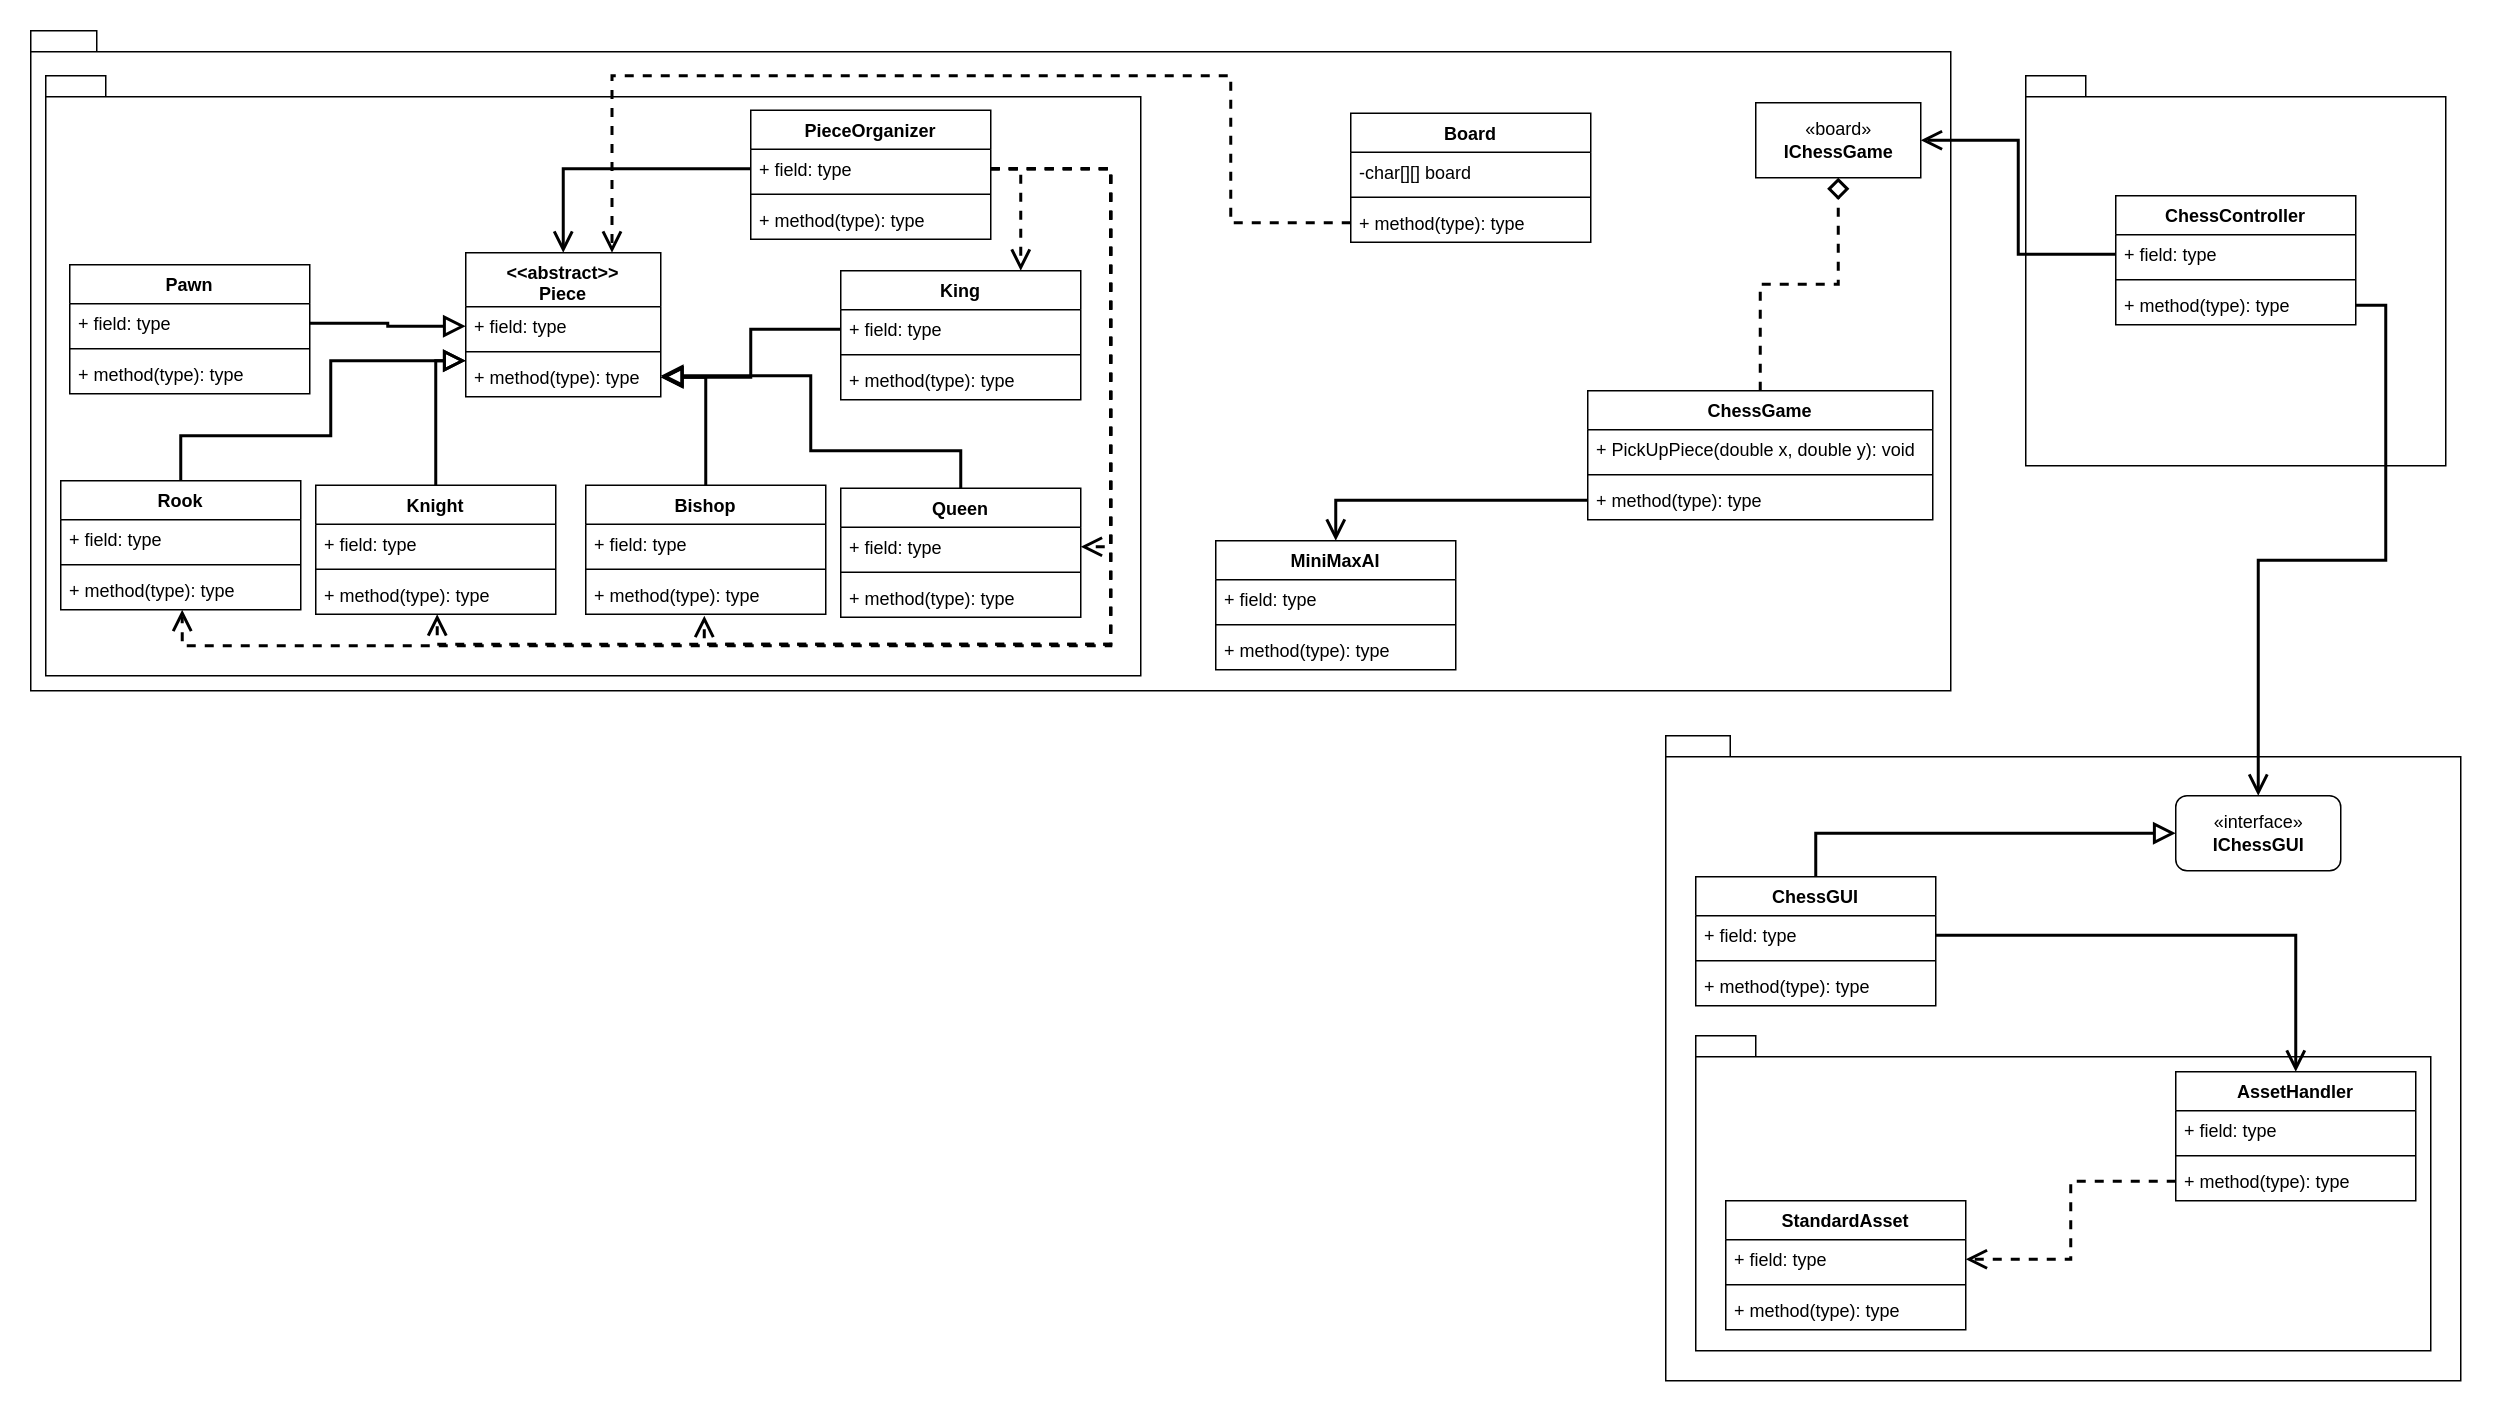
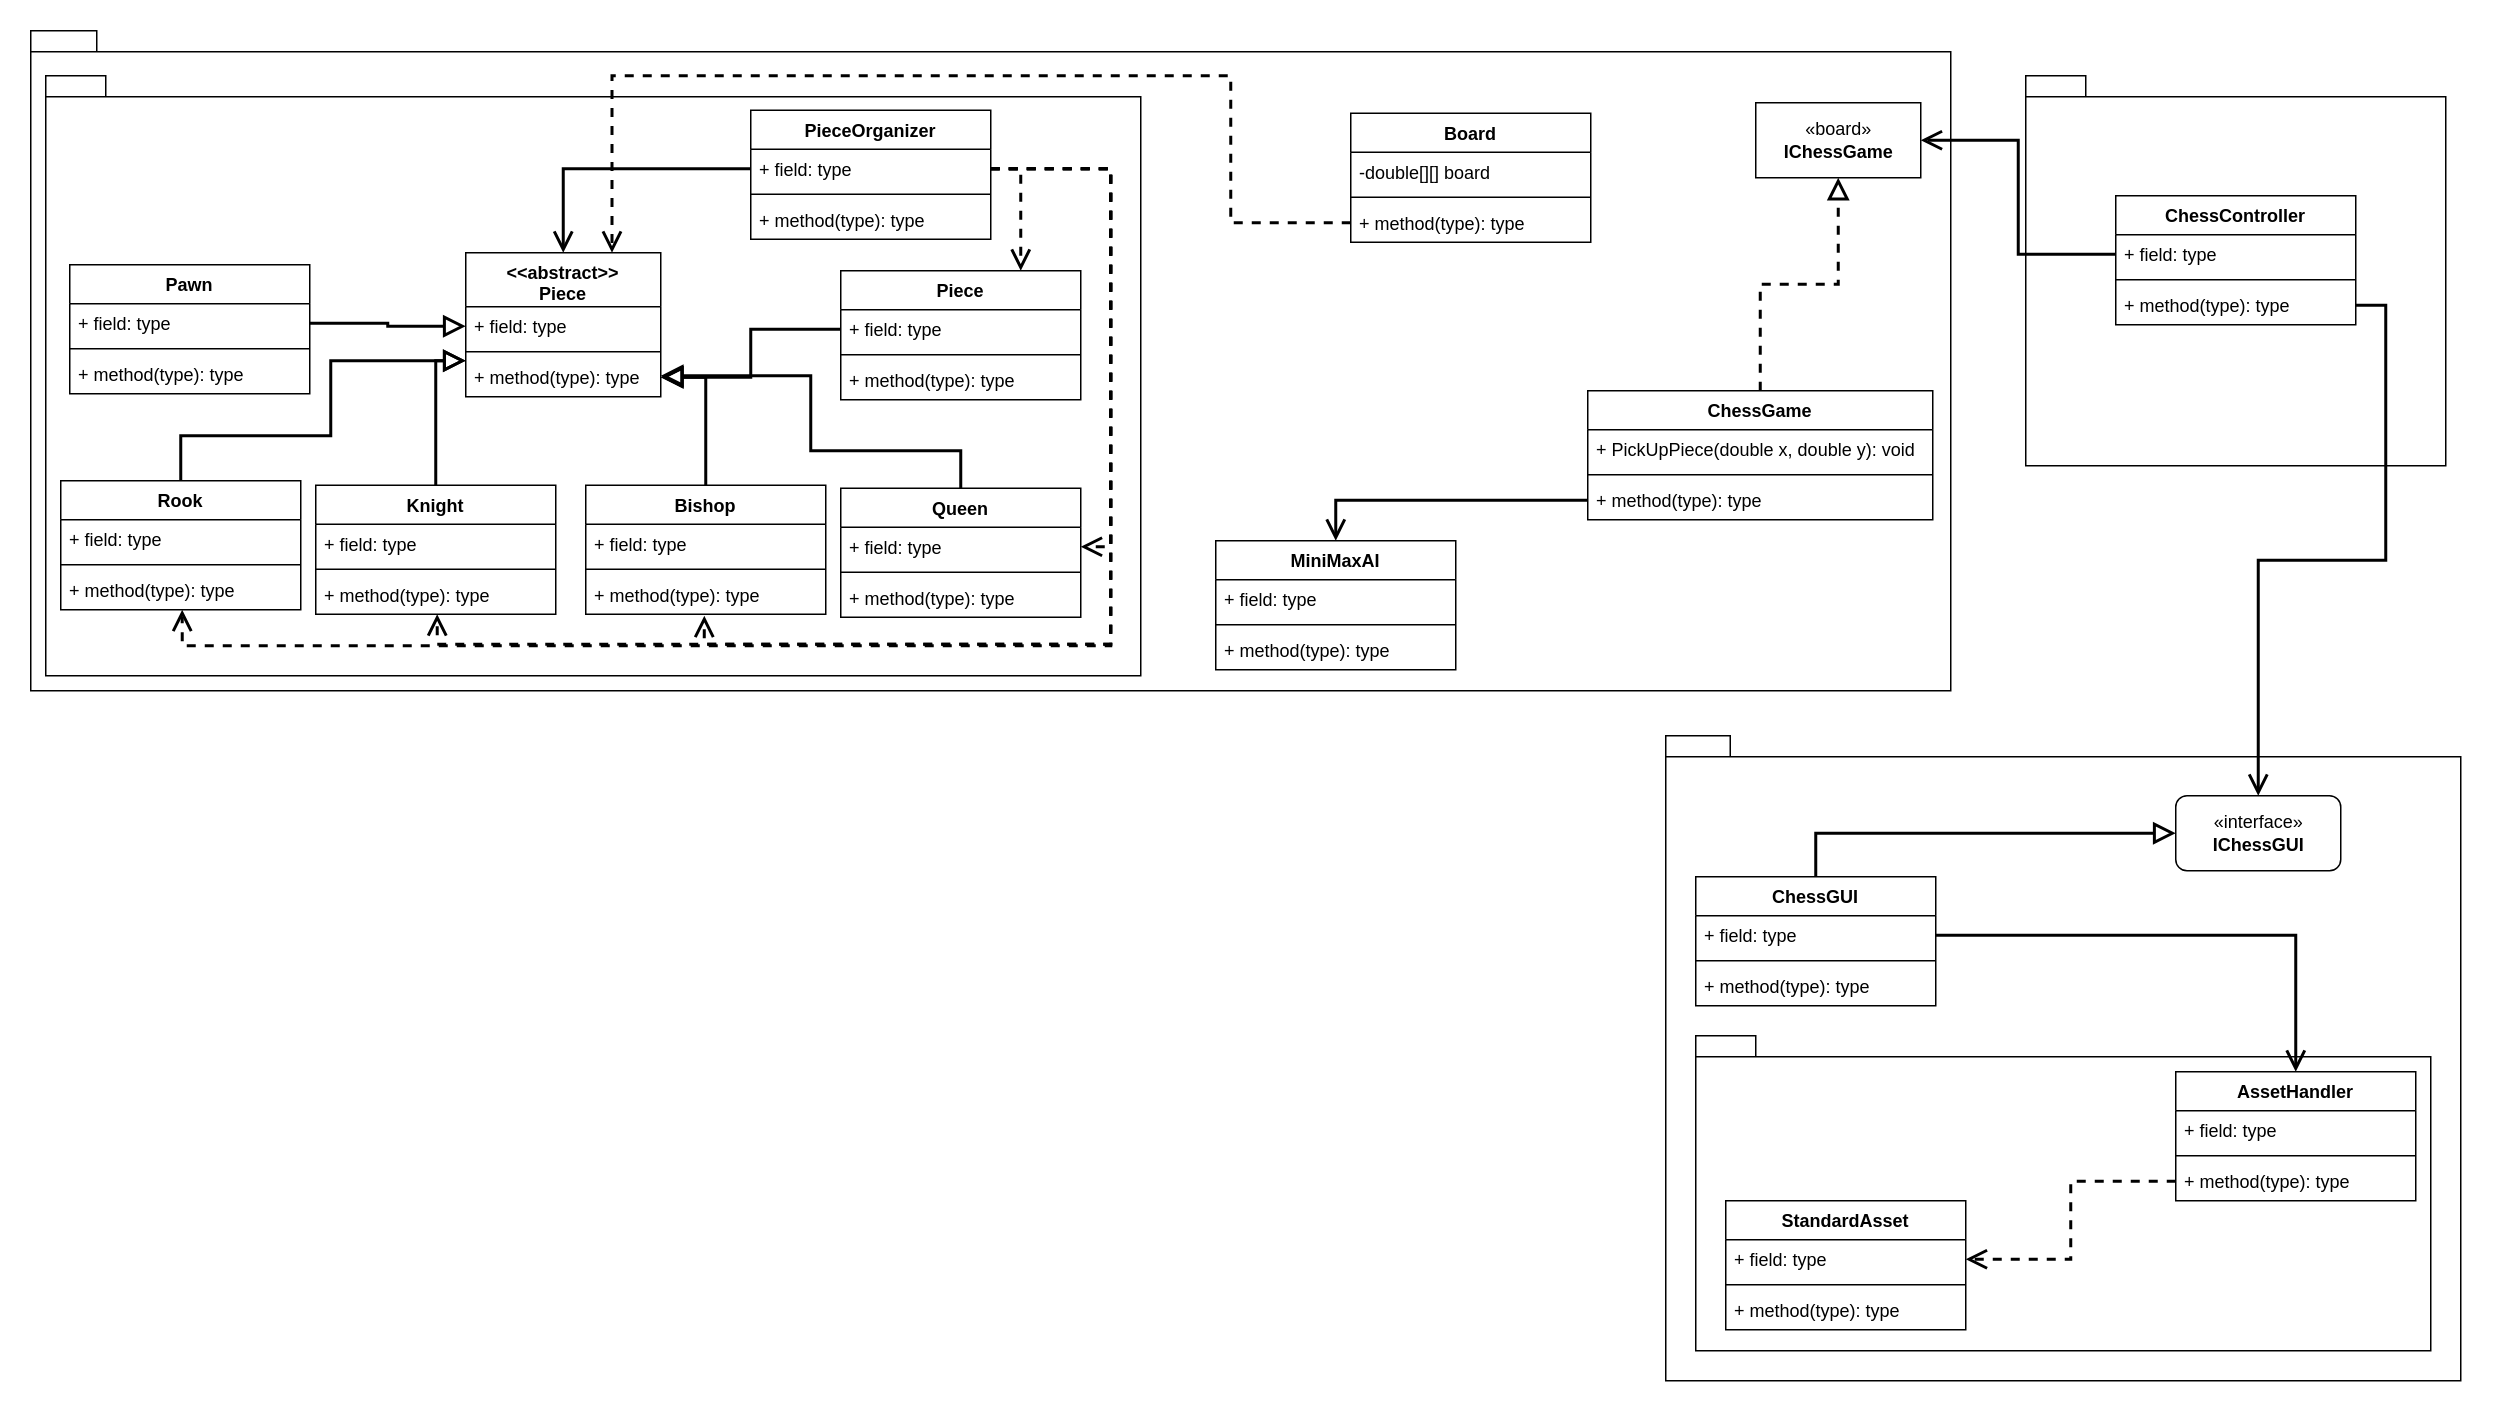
(1432, 173) -> (1440, 173)
(1838, 200) -> (1838, 201)
(960, 291) -> (960, 291)
